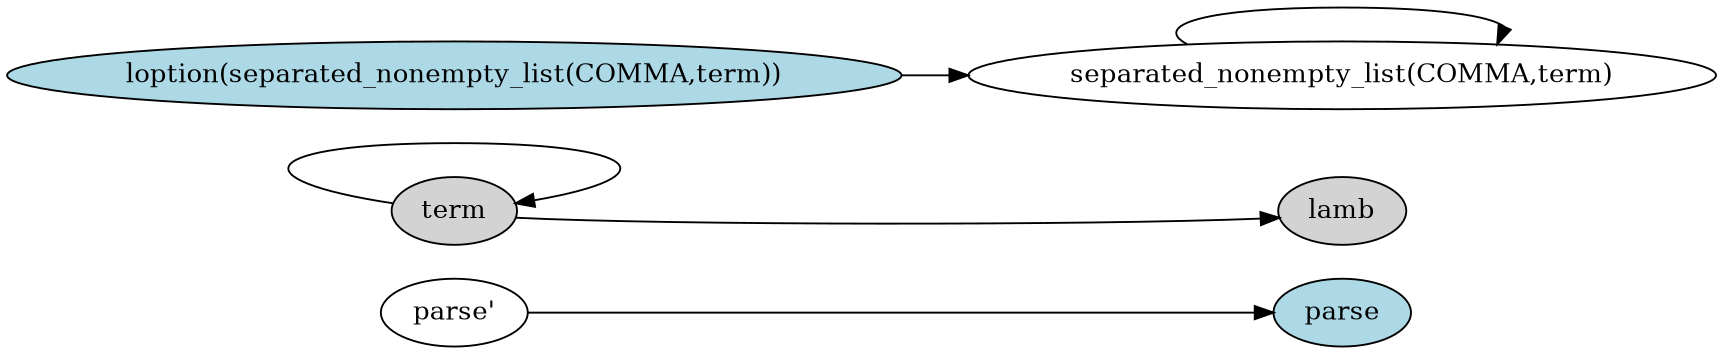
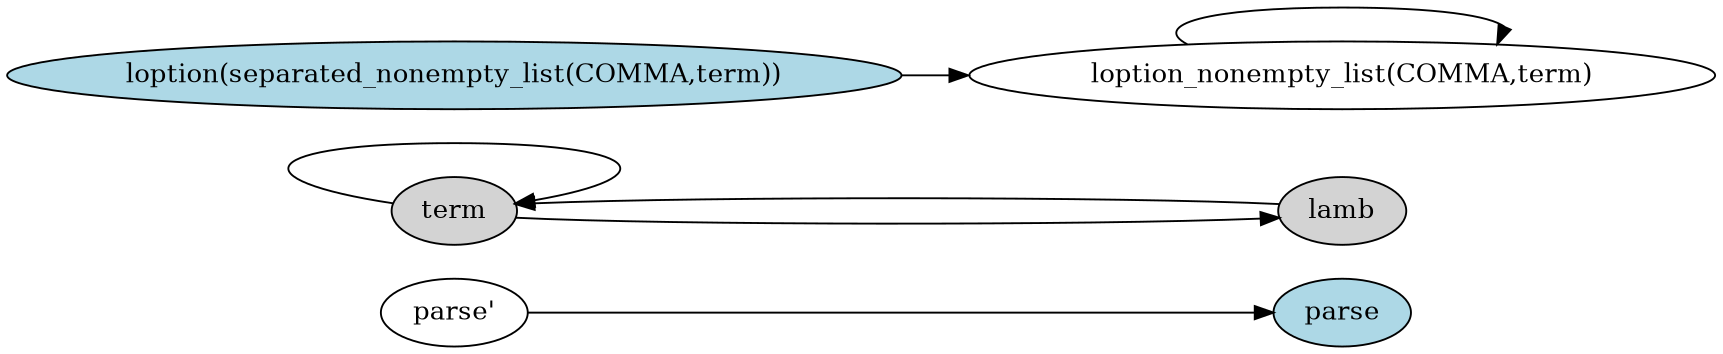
(1342, 75) -> (1342, 75)
none -> (907, 198)
